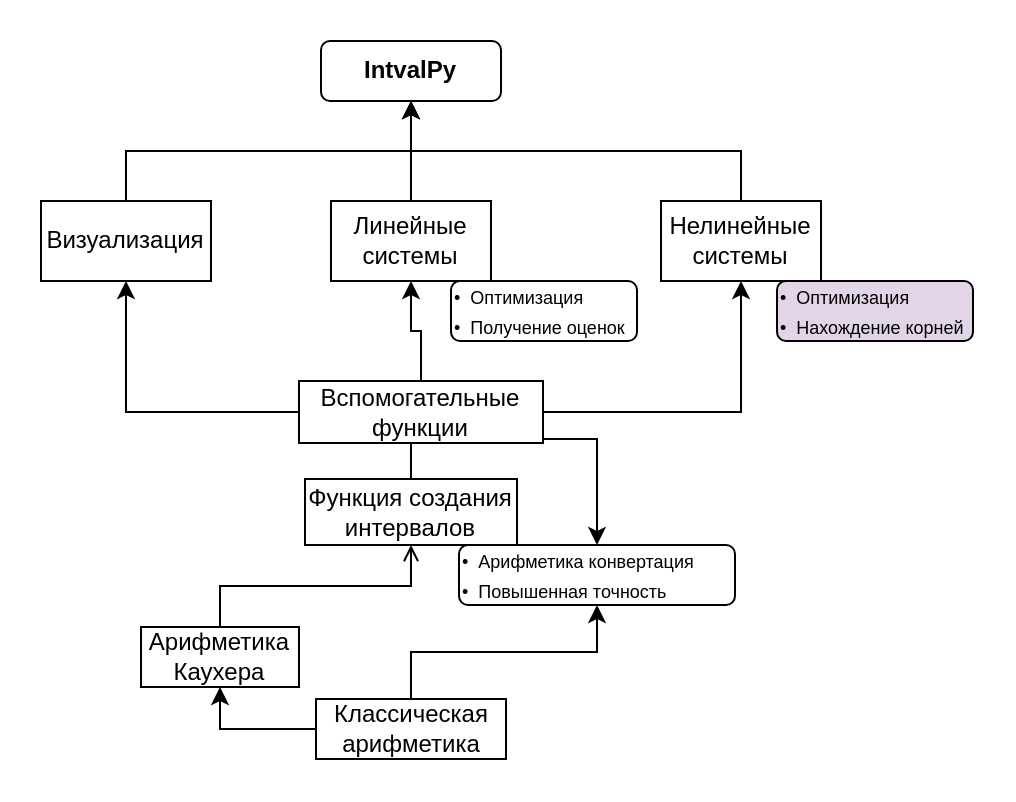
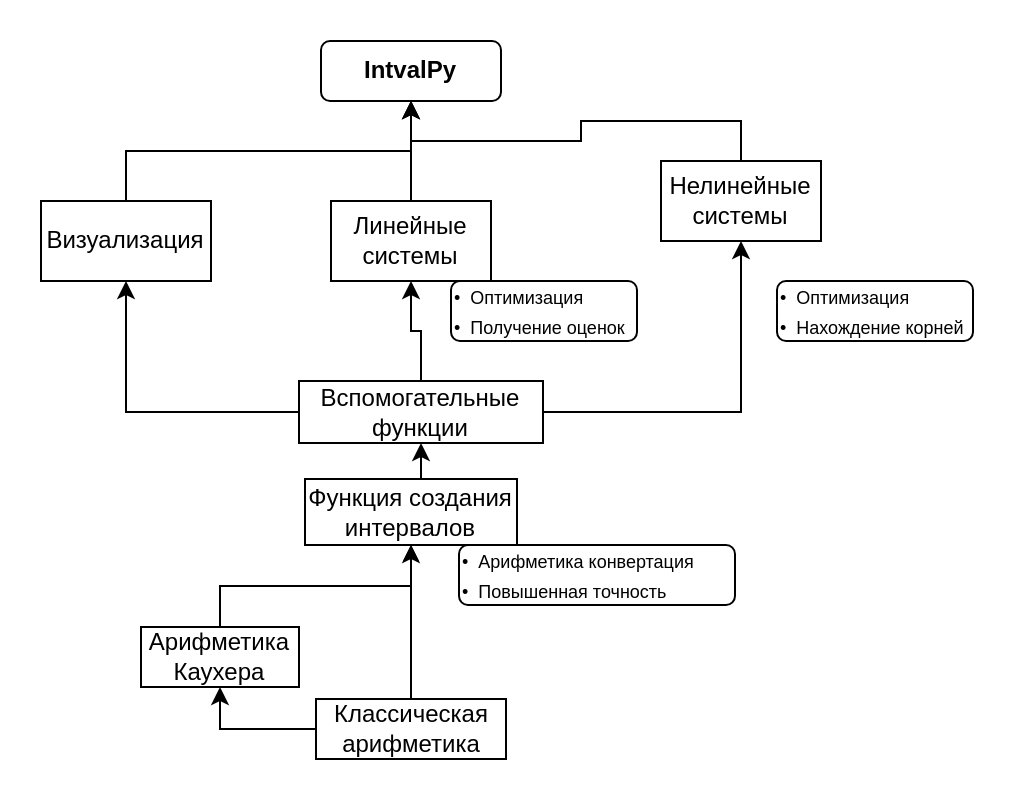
(741, 241) -> (741, 201)
(875, 311) -> (875, 311)
(597, 458) -> (421, 473)
(520, 652) -> (411, 622)
